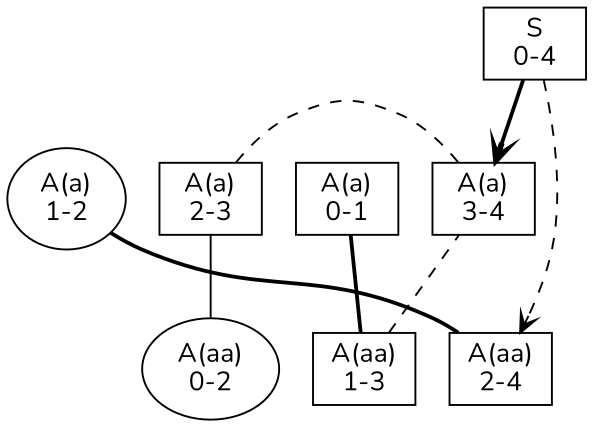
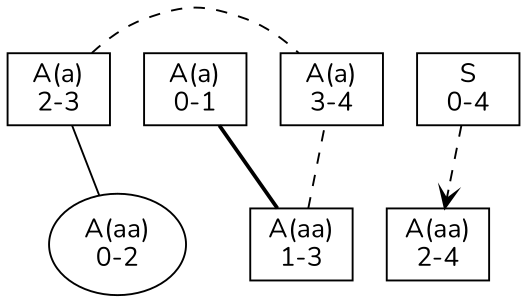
(512, 112) -> none
(67, 199) -> none
